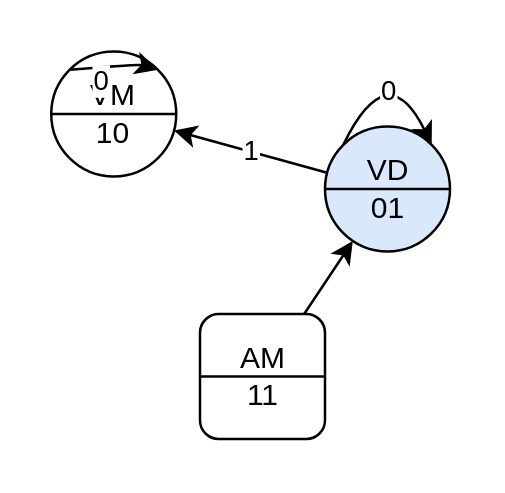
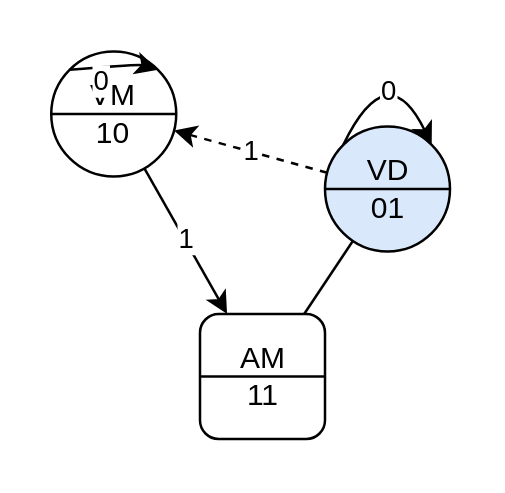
(290, 162) -> (290, 162)
none -> (182, 234)
(343, 256) -> (346, 251)
